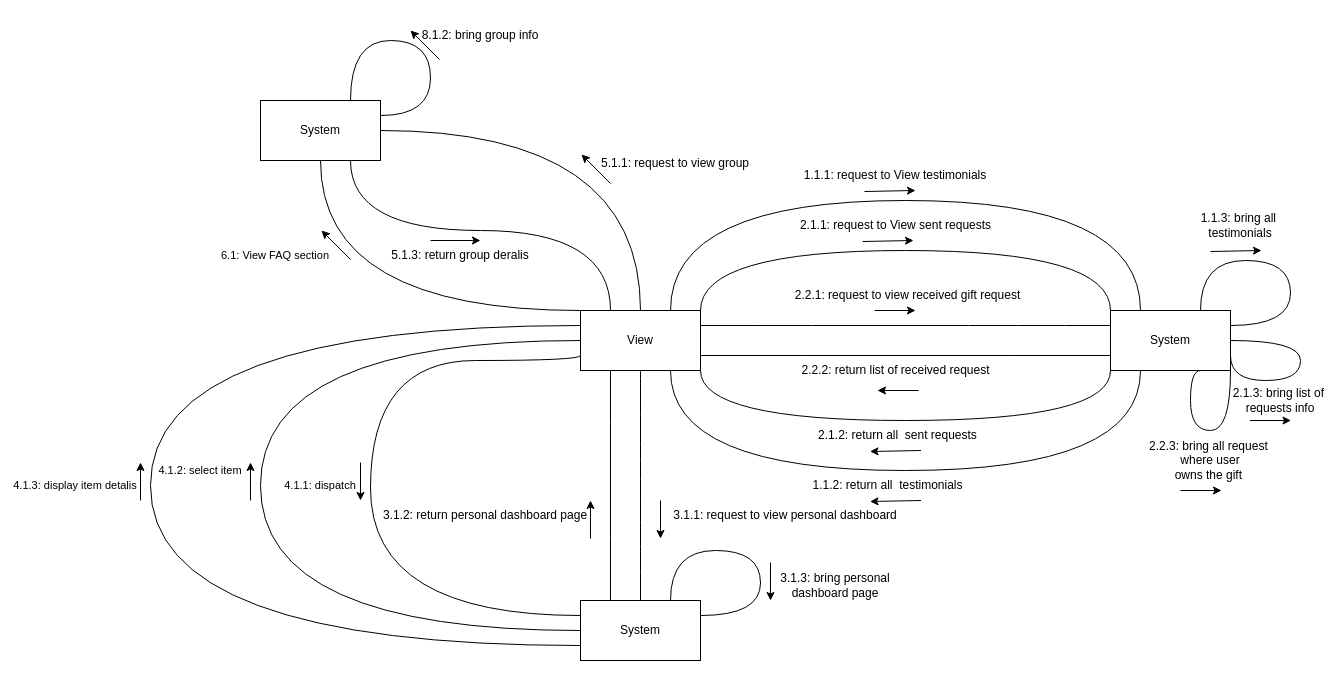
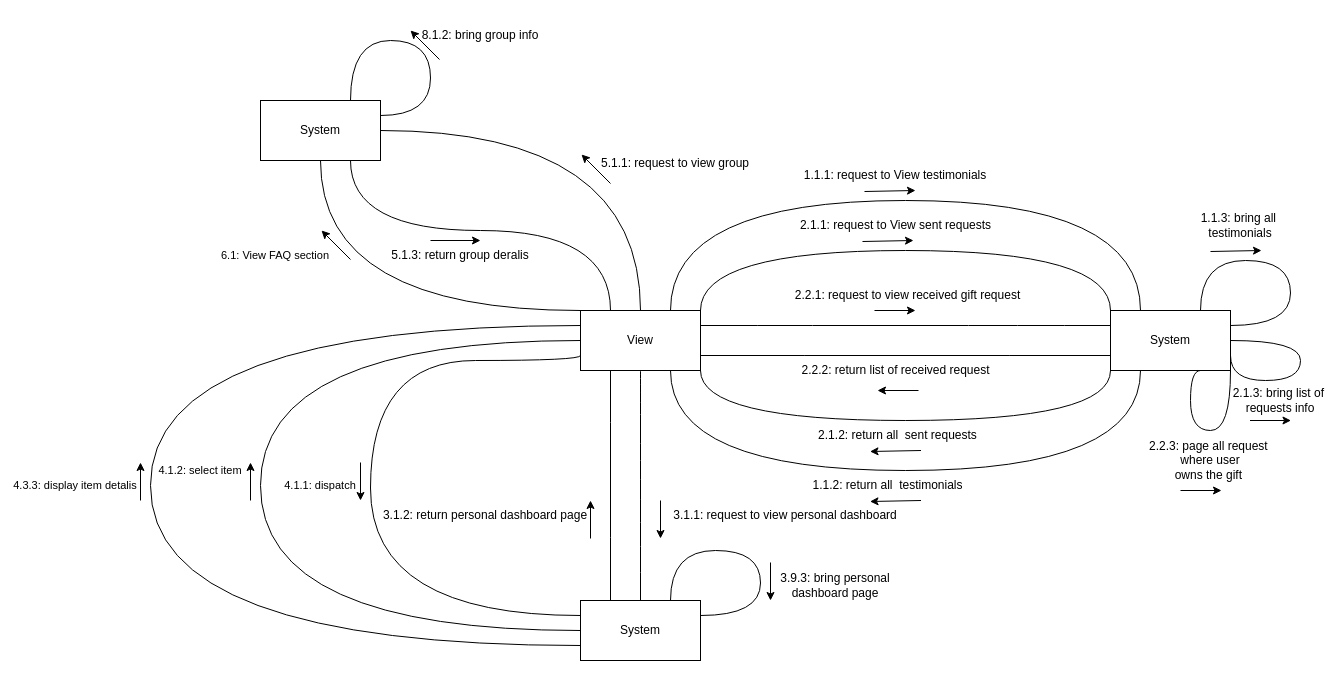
(1211, 461) -> (1211, 461)
(76, 486) -> (76, 486)
(836, 586) -> (836, 586)
